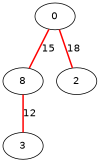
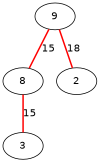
(55, 16) -> (55, 16)
(30, 114) -> (30, 114)
